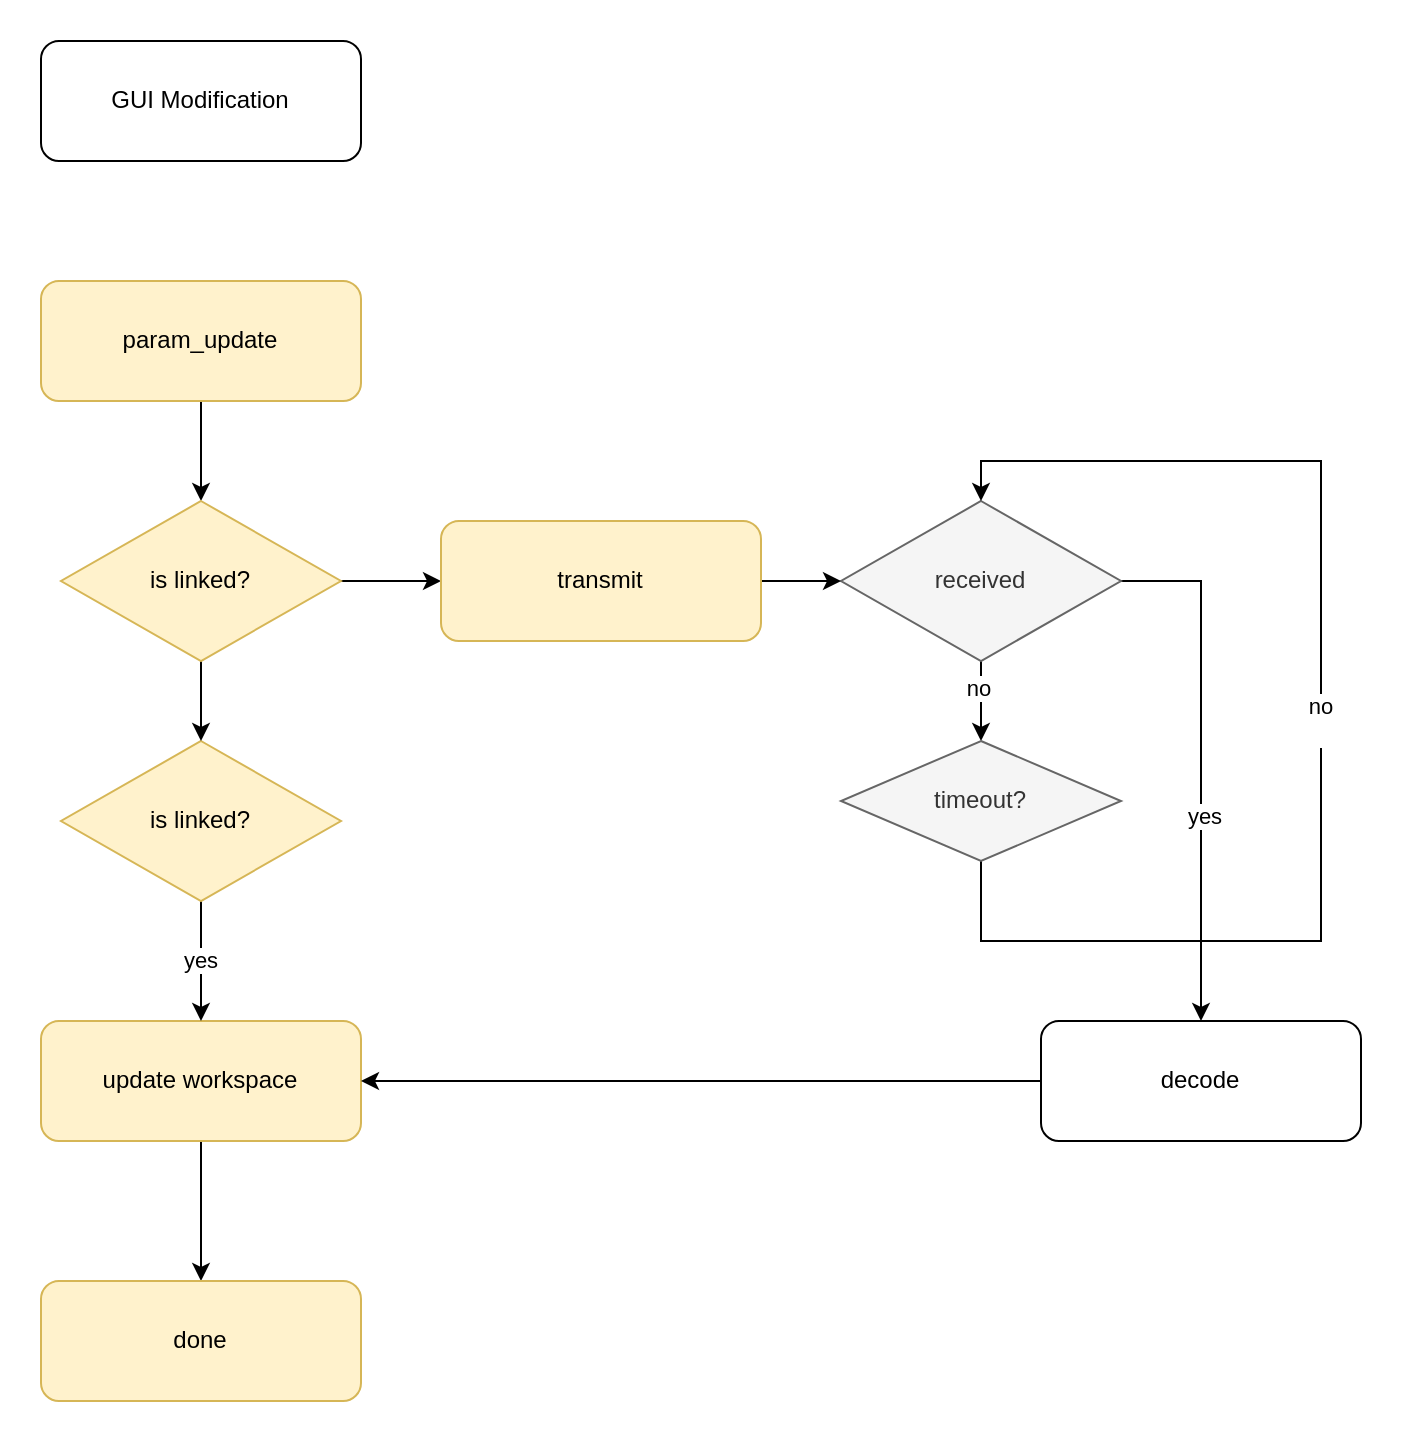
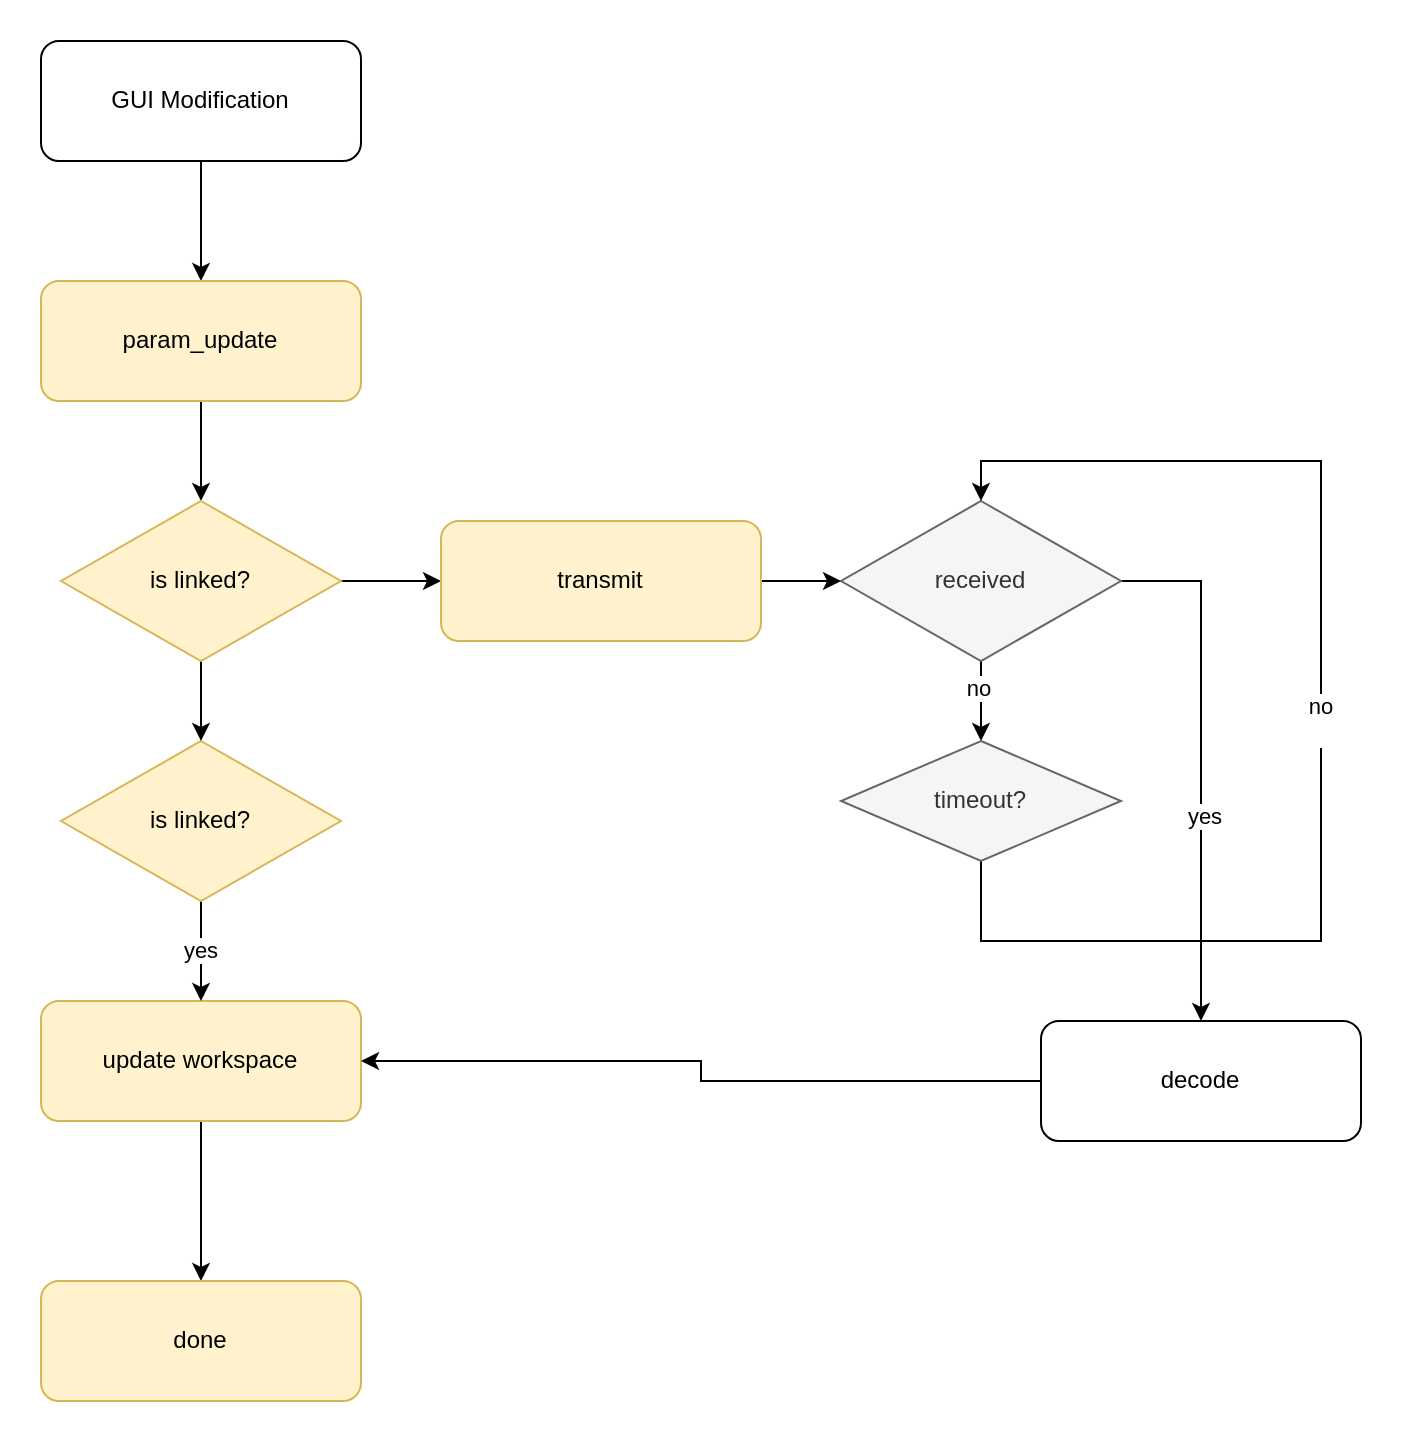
none -> (201, 214)
(201, 1081) -> (201, 1061)
